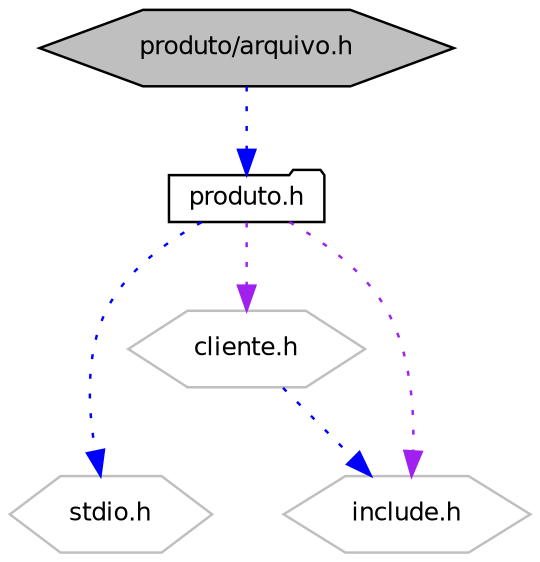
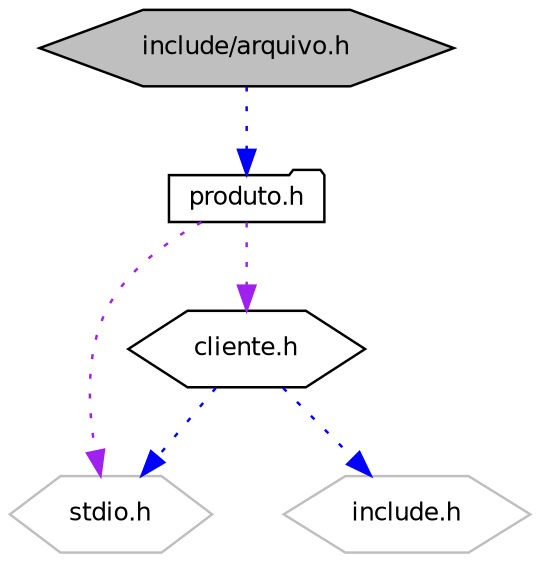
(247, 48) -> (247, 48)
(389, 315) -> none
(104, 316) -> (104, 316)
(247, 349) -> (247, 349)
none -> (187, 422)
